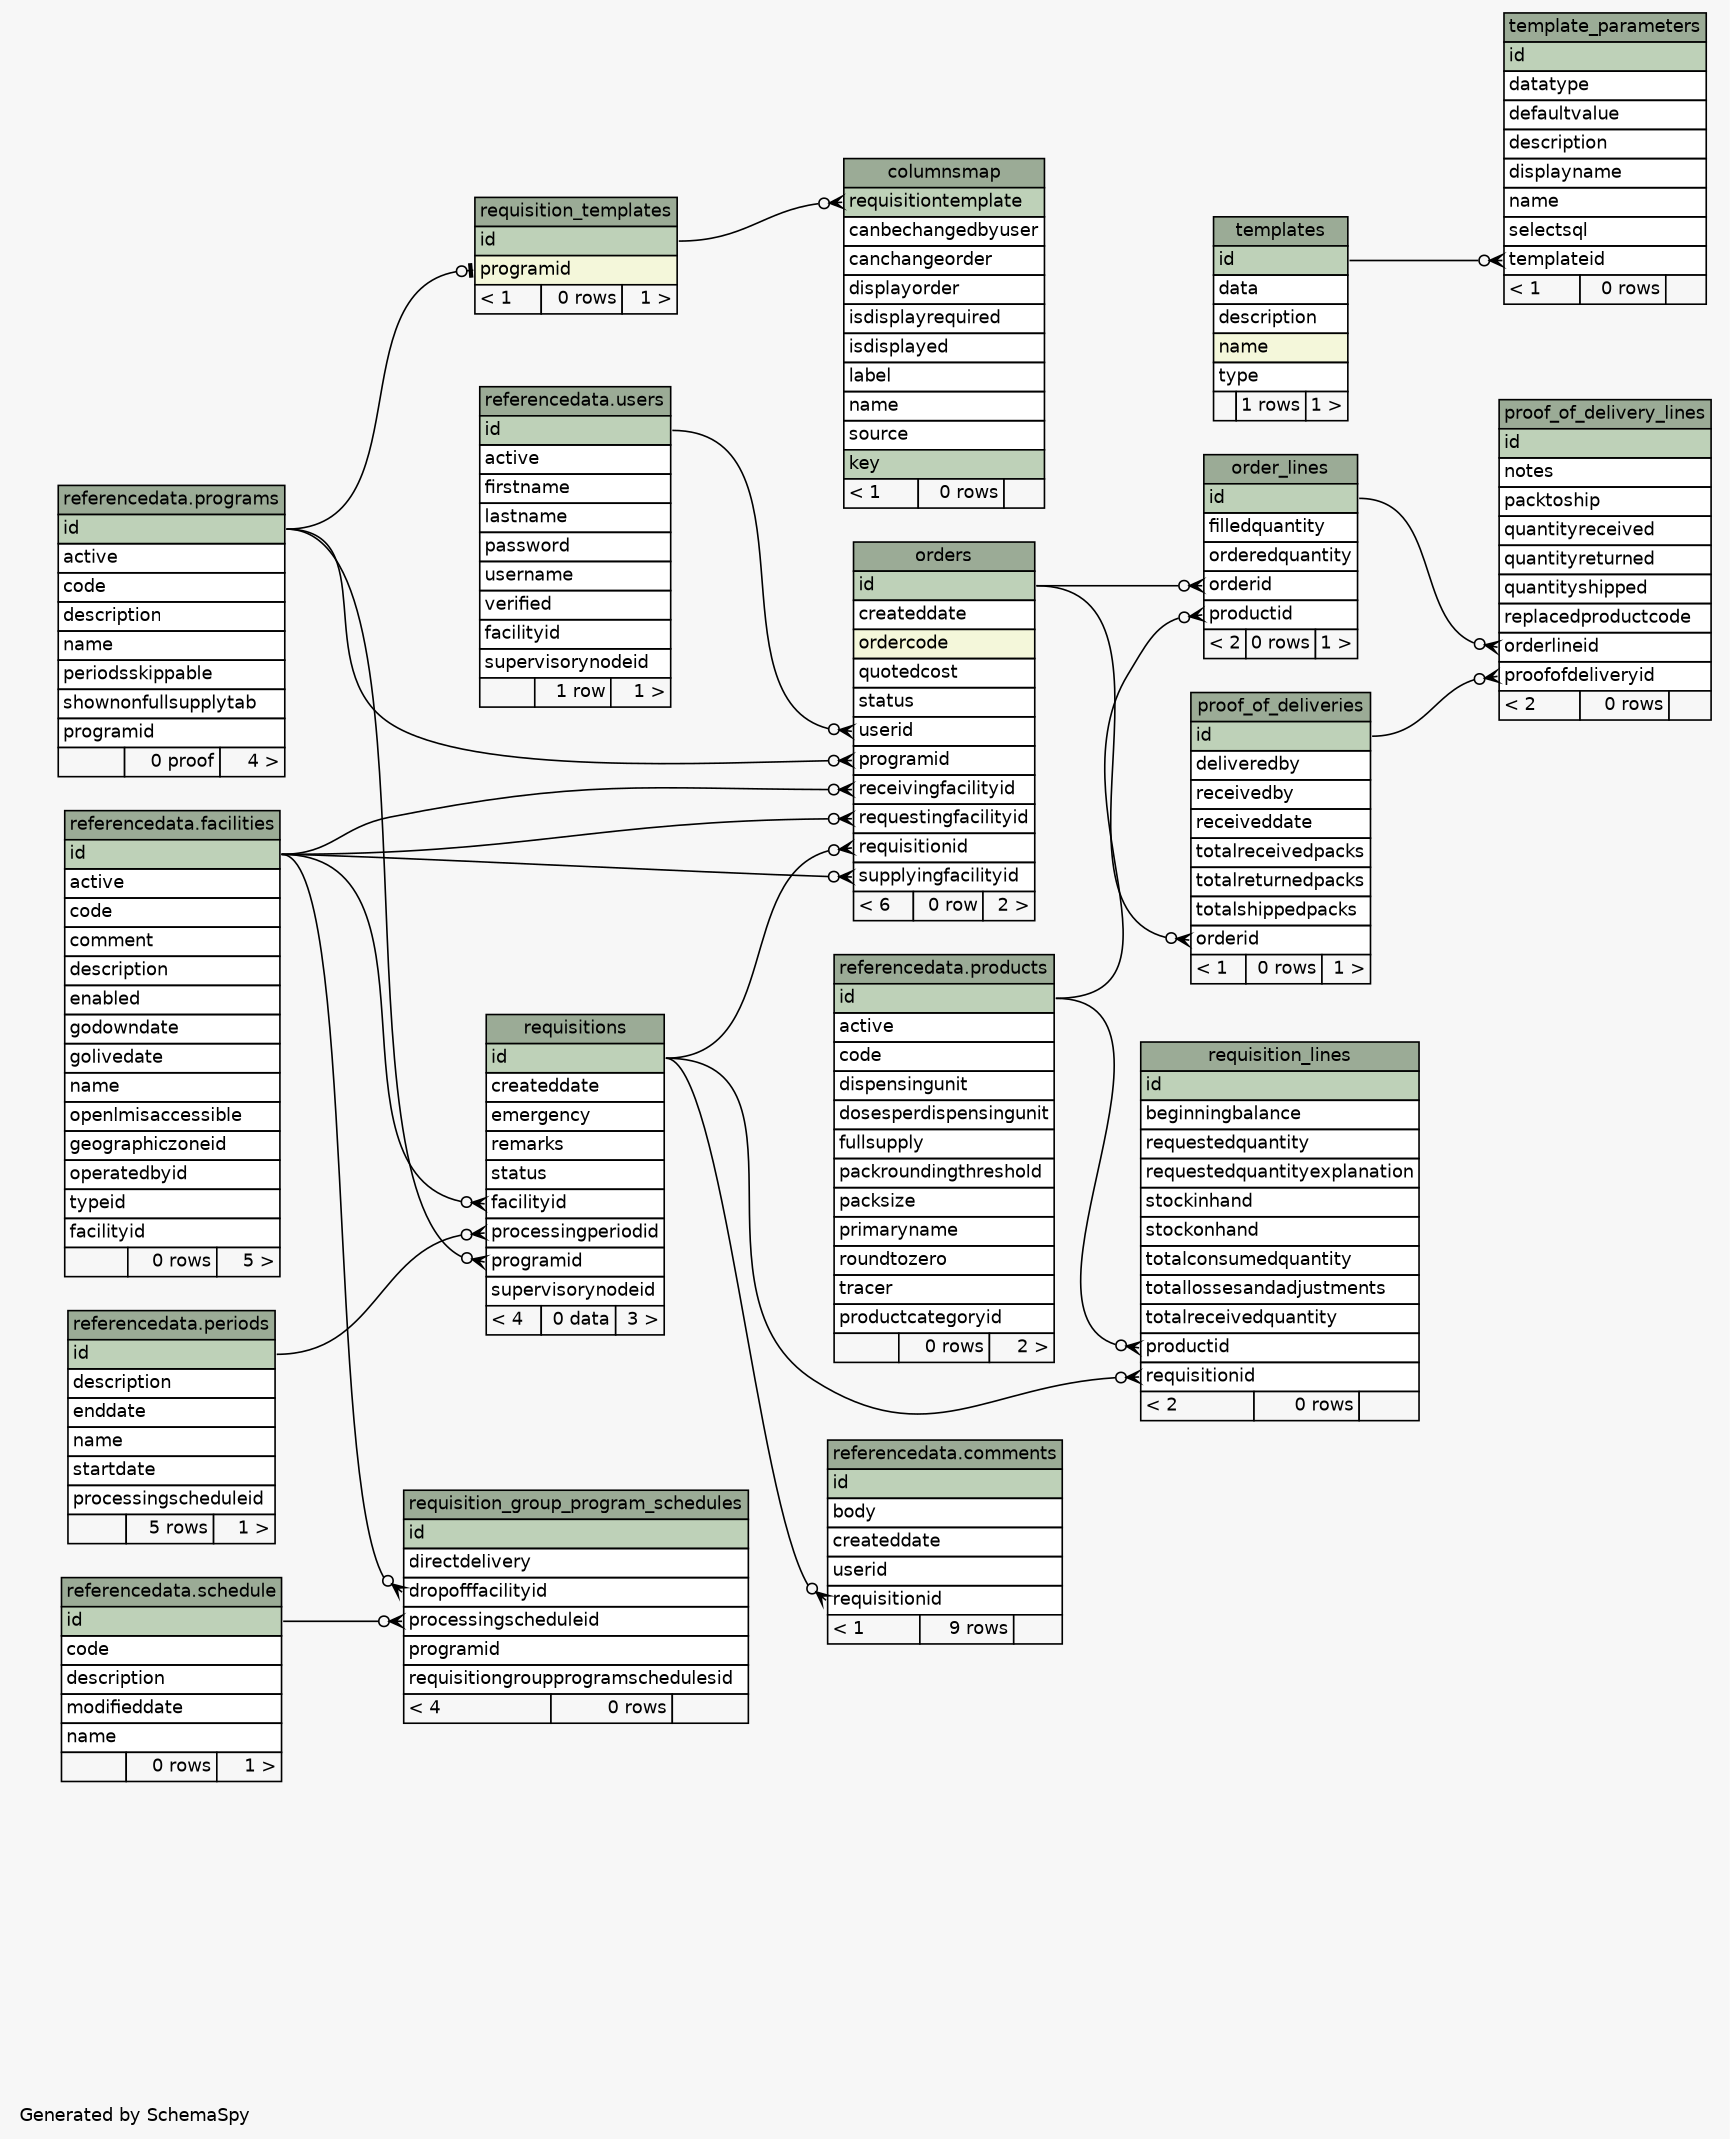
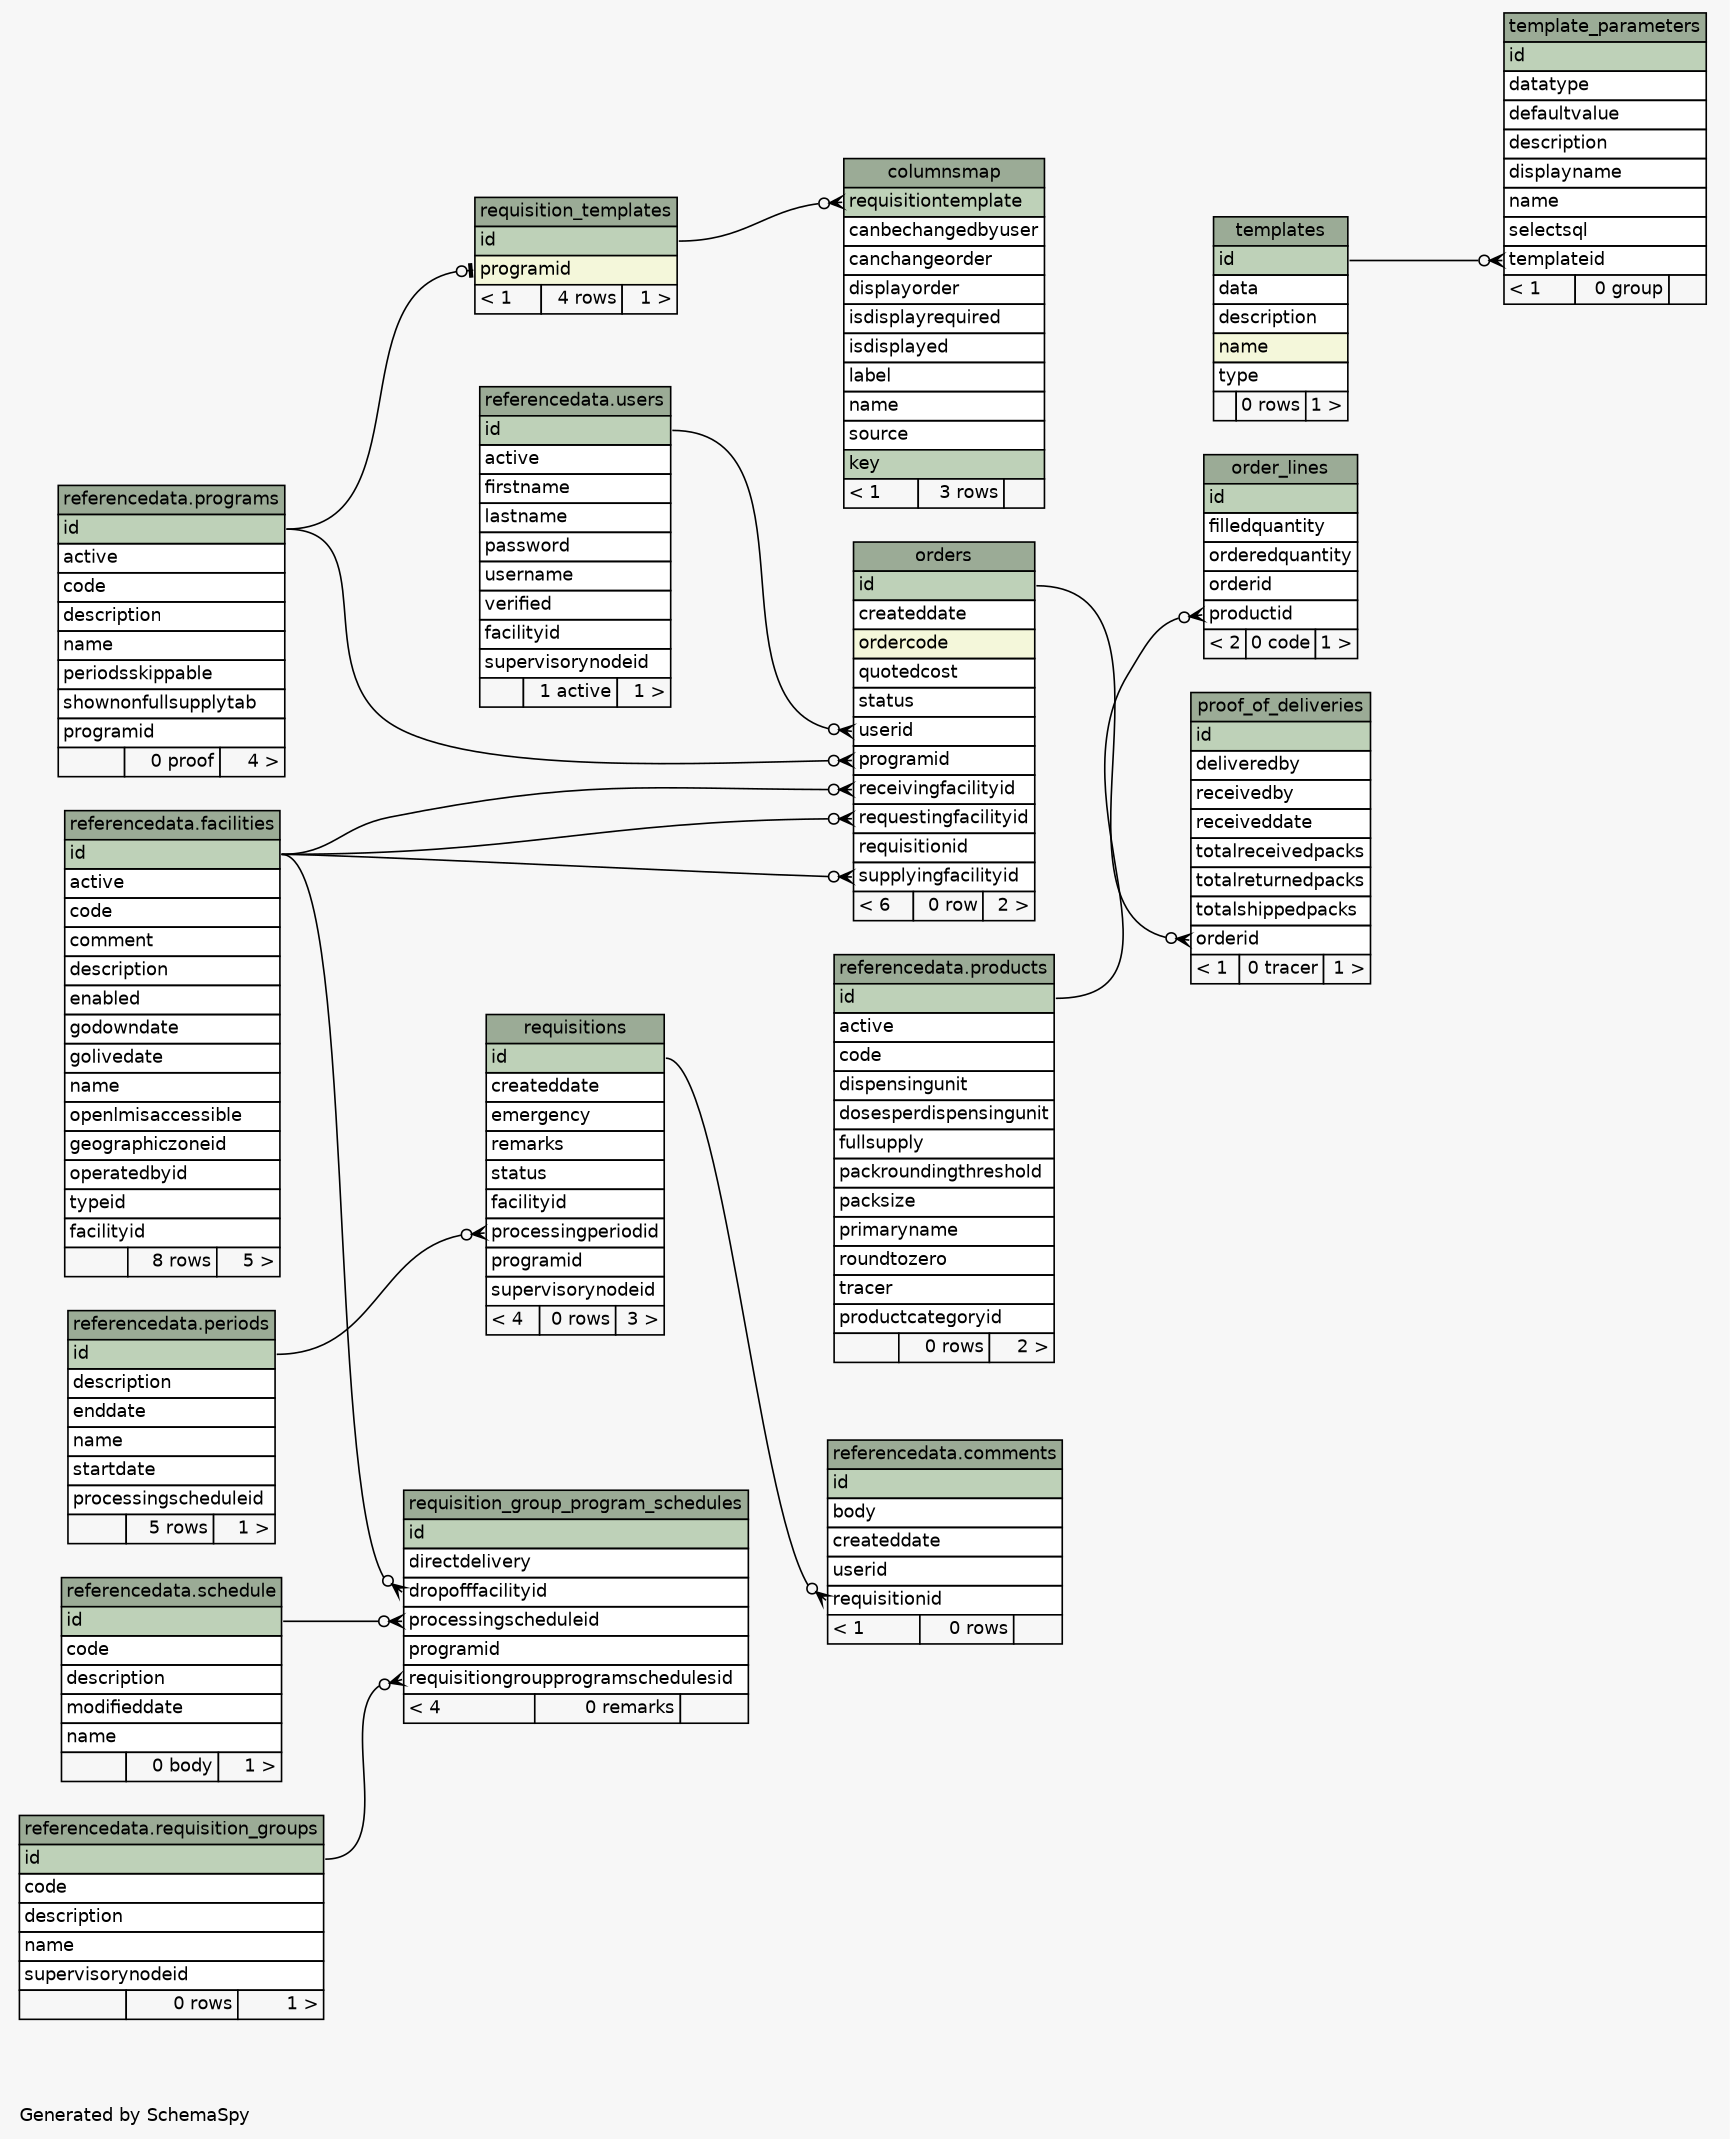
(1631, 289) -> (1629, 289)
(587, 299) -> (587, 299)
(1271, 405) -> (1271, 405)
(969, 493) -> (969, 493)
(1604, 560) -> none
(1107, 586) -> none
(1281, 643) -> (1281, 643)
(581, 692) -> (576, 692)
(385, 884) -> none
(756, 964) -> none
(1287, 968) -> (1283, 968)
(383, 1028) -> none
(1280, 1231) -> none
(182, 1261) -> (182, 1261)
(582, 1320) -> (581, 1320)
(979, 1629) -> (979, 1629)
(638, 1708) -> (630, 1708)
(182, 1766) -> (183, 1766)
none -> (172, 1917)
